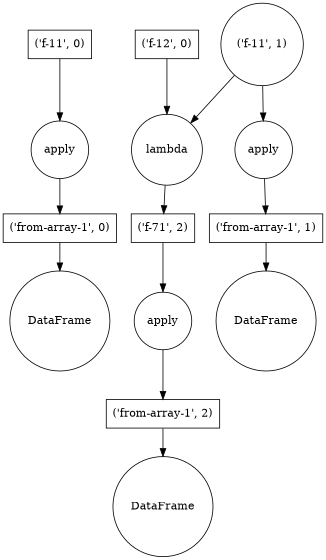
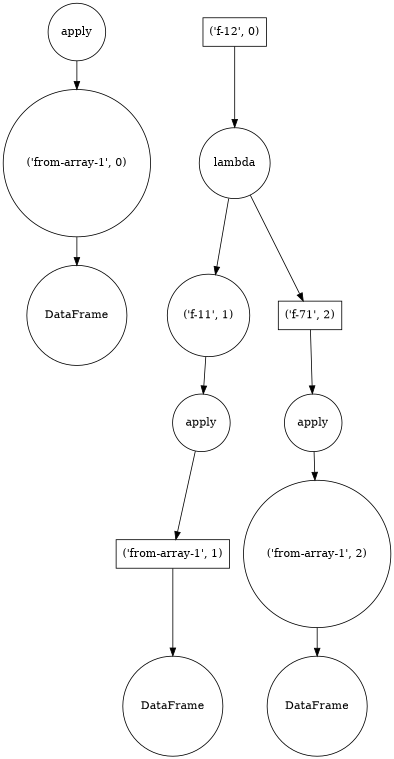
(60, 44) -> none
(215, 96) -> (223, 233)
(60, 228) -> (77, 163)
(163, 414) -> (317, 554)
